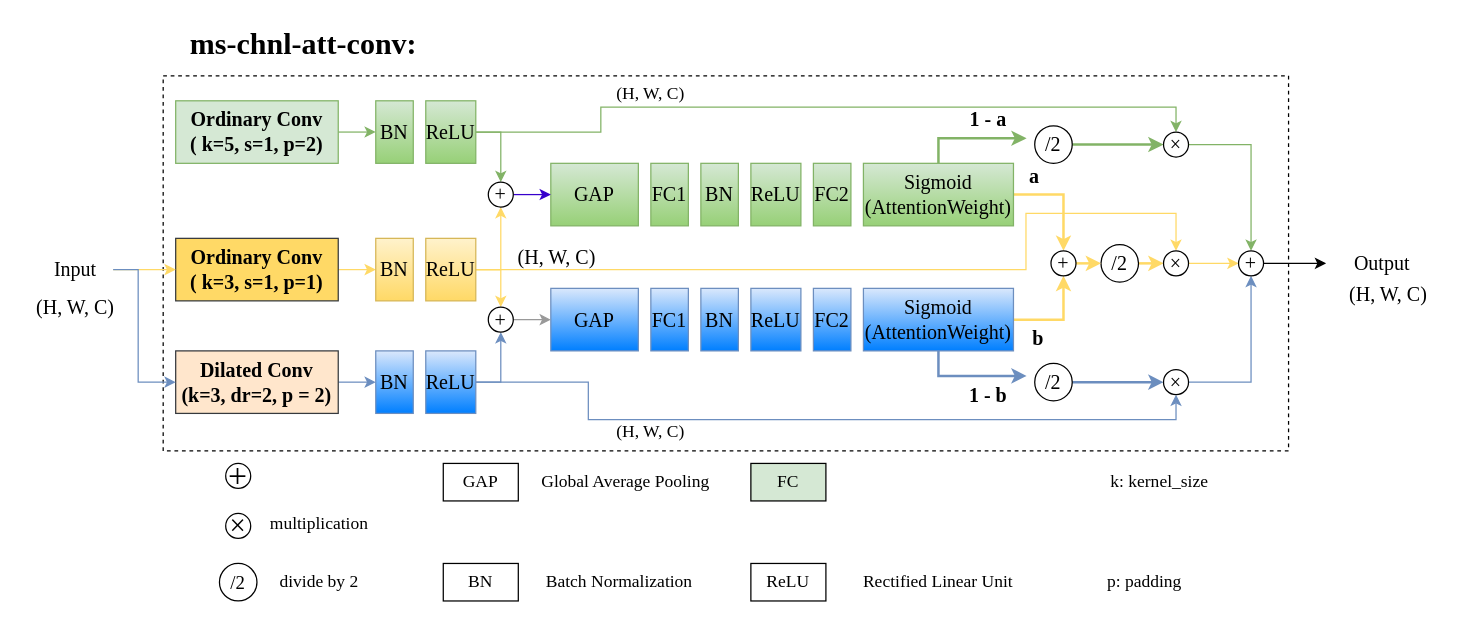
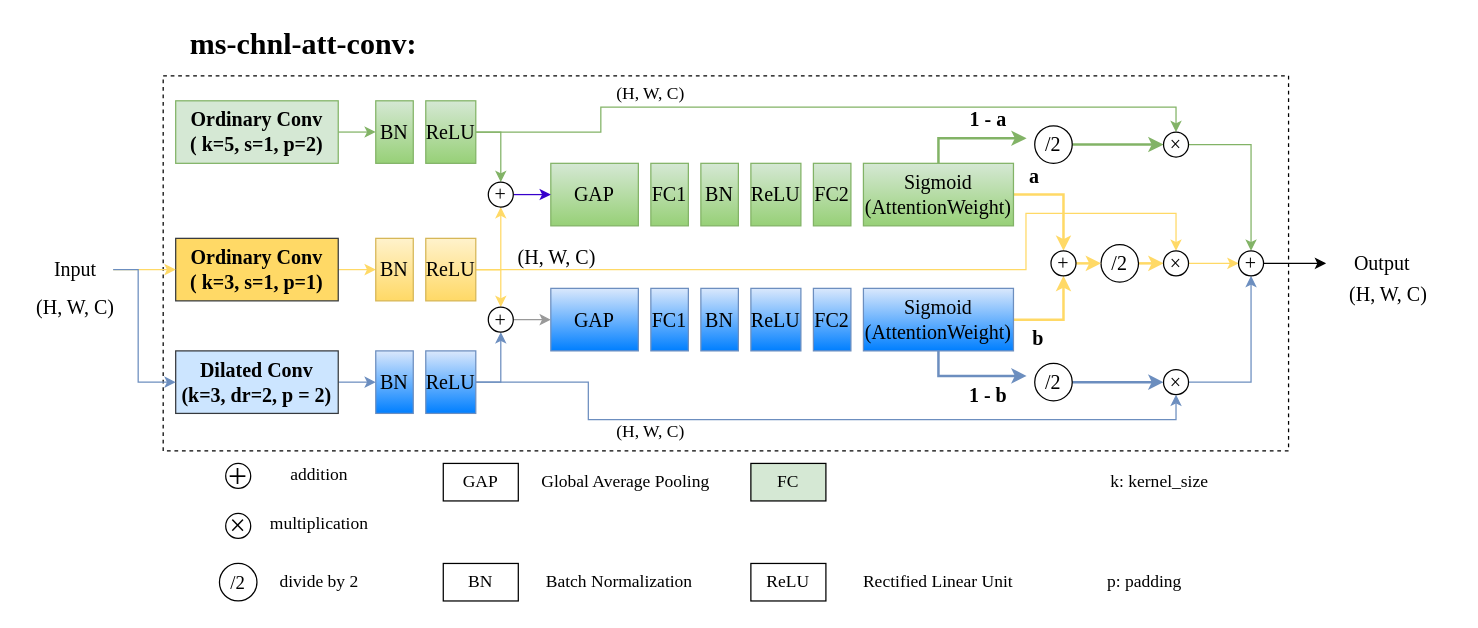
(257, 382) -> (257, 382)
none -> (319, 476)
